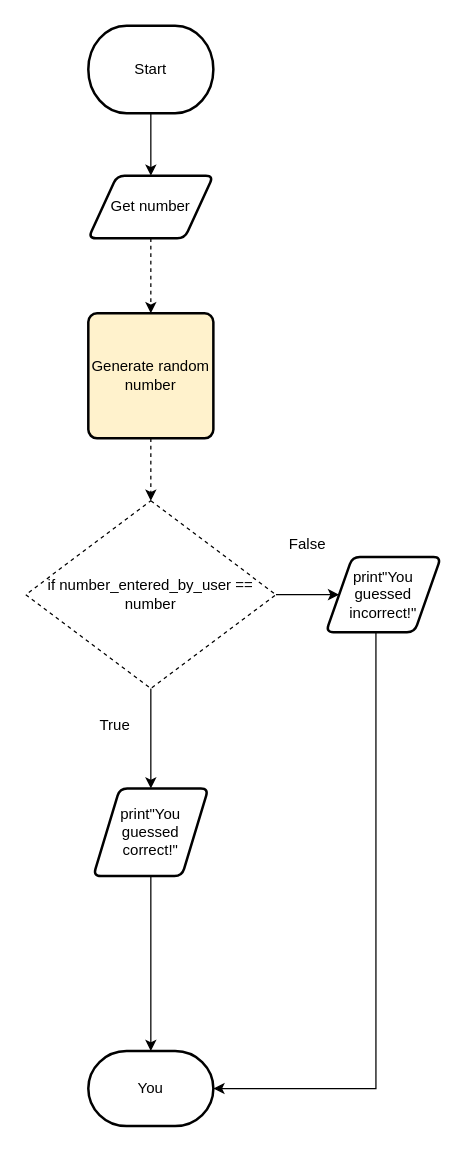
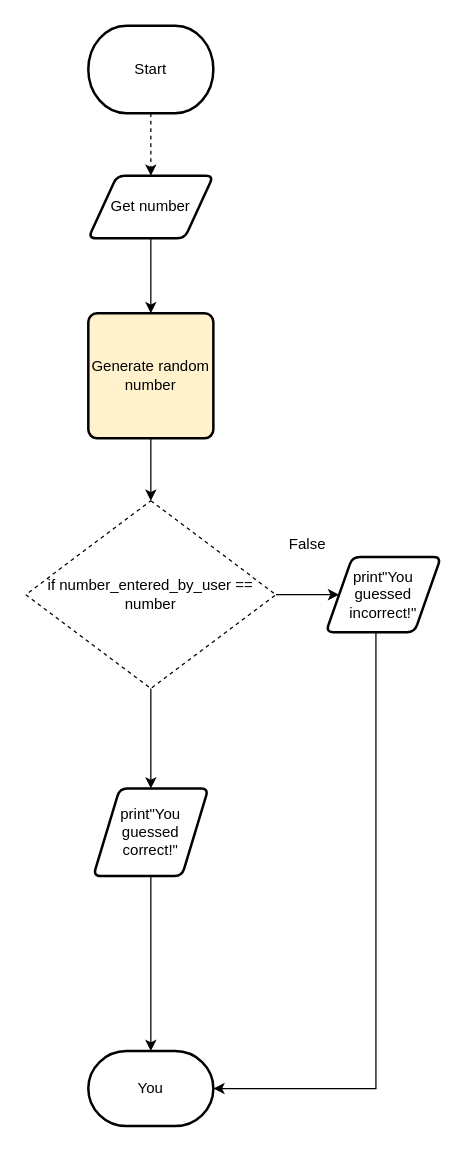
(151, 140) -> (151, 140)
(151, 272) -> (151, 272)
(151, 465) -> (151, 465)
(114, 726) -> none
